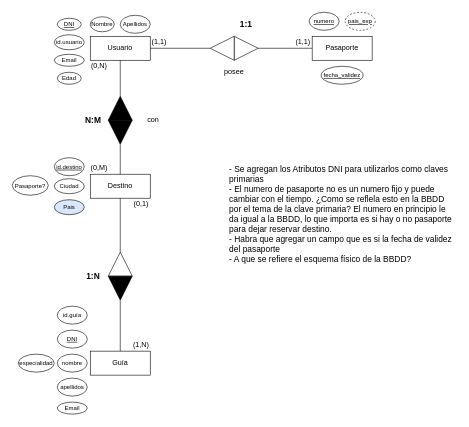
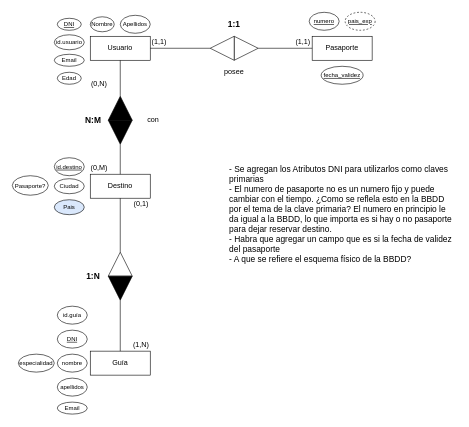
(246, 24) -> (234, 24)
(99, 66) -> (99, 84)
